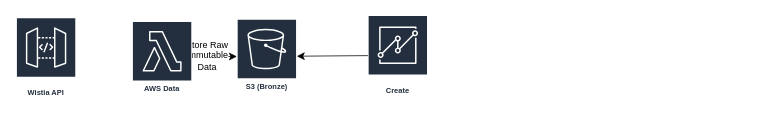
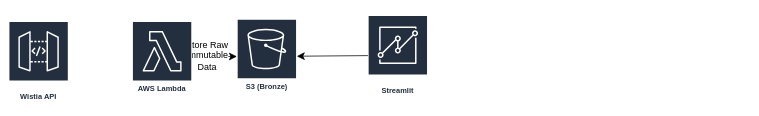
(45, 59) -> (38, 63)
(162, 89) -> (162, 89)
(398, 90) -> (398, 90)
